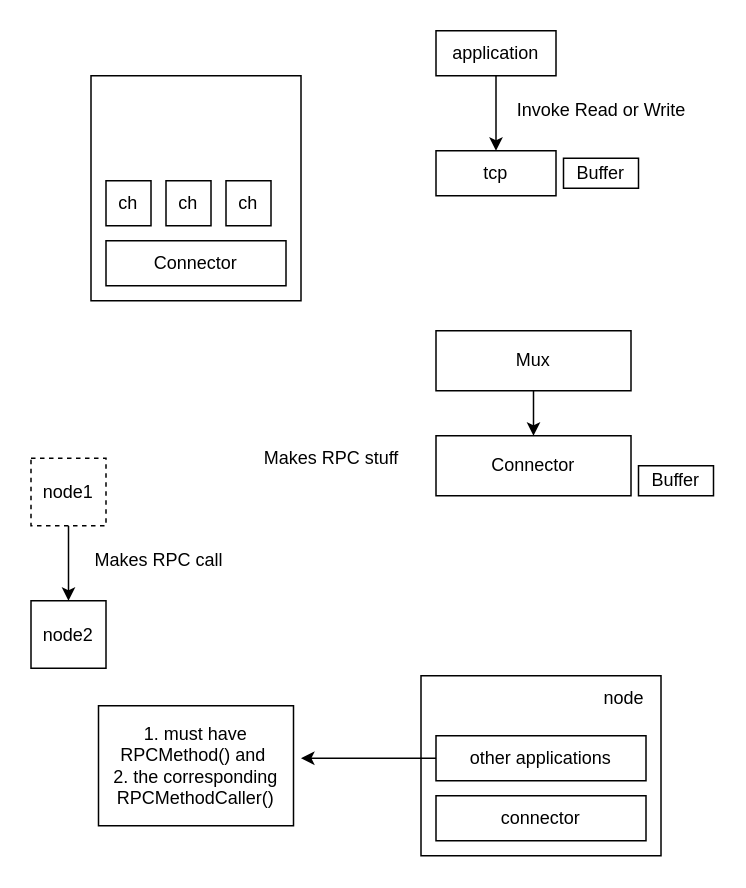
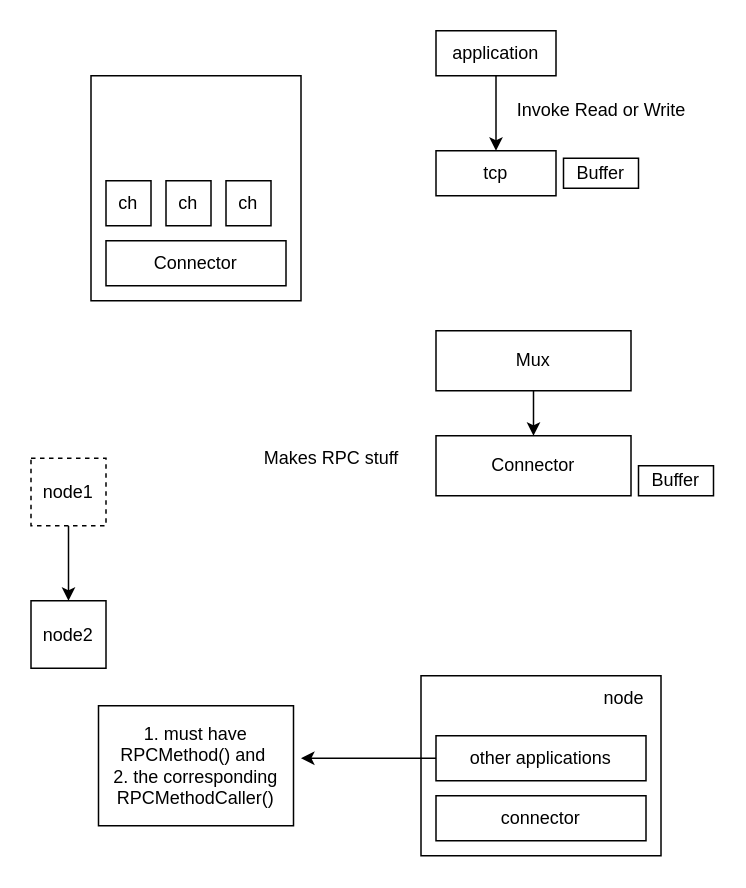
(158, 560) -> none
